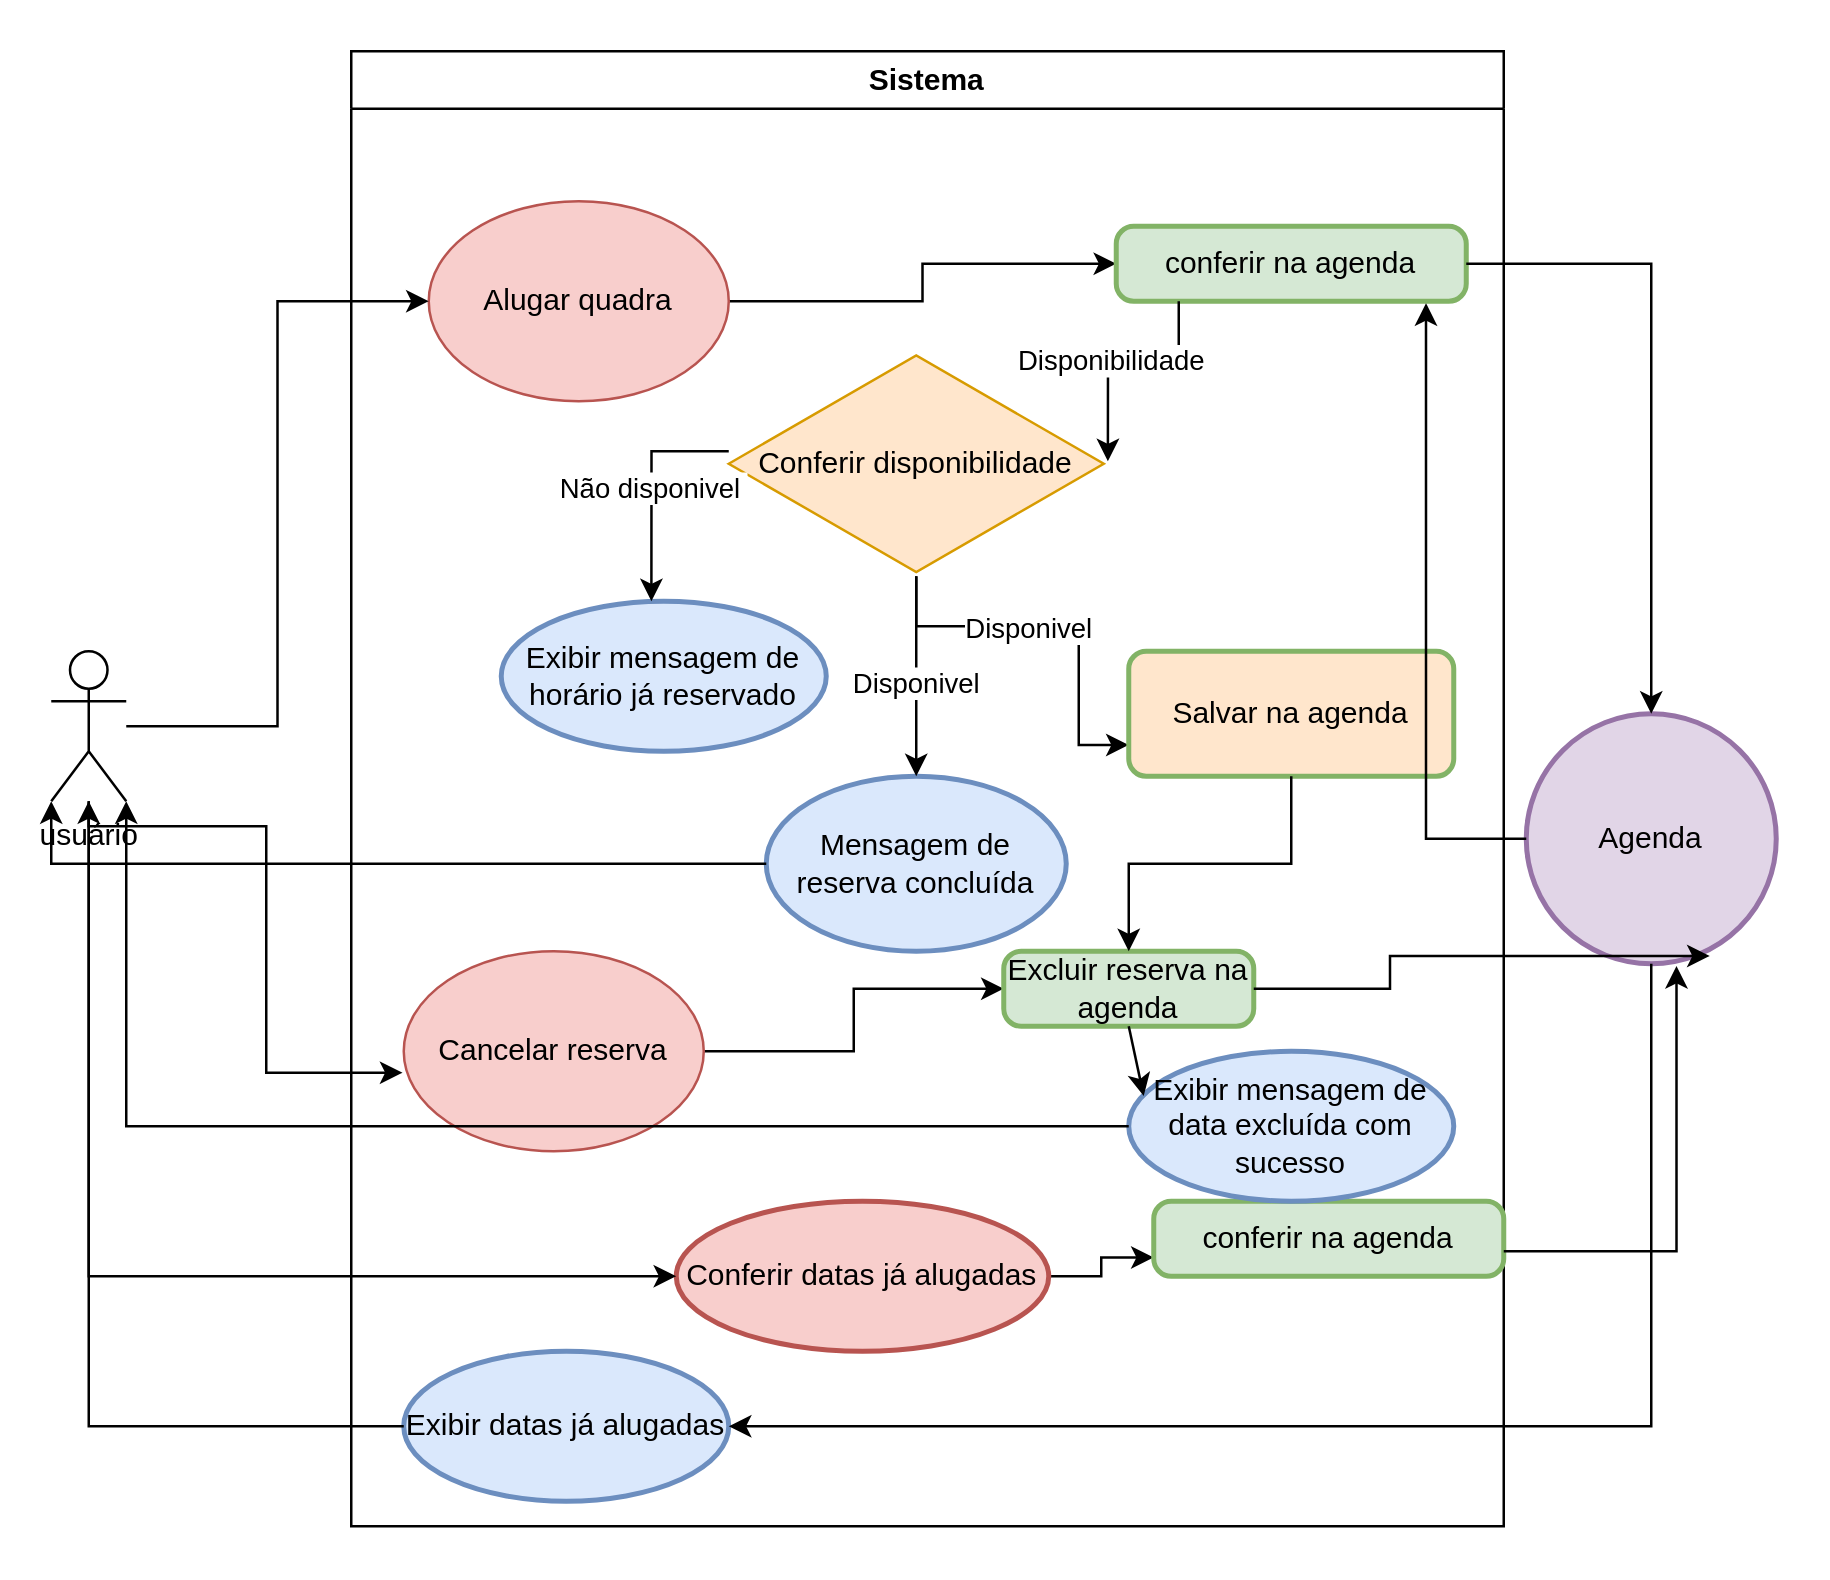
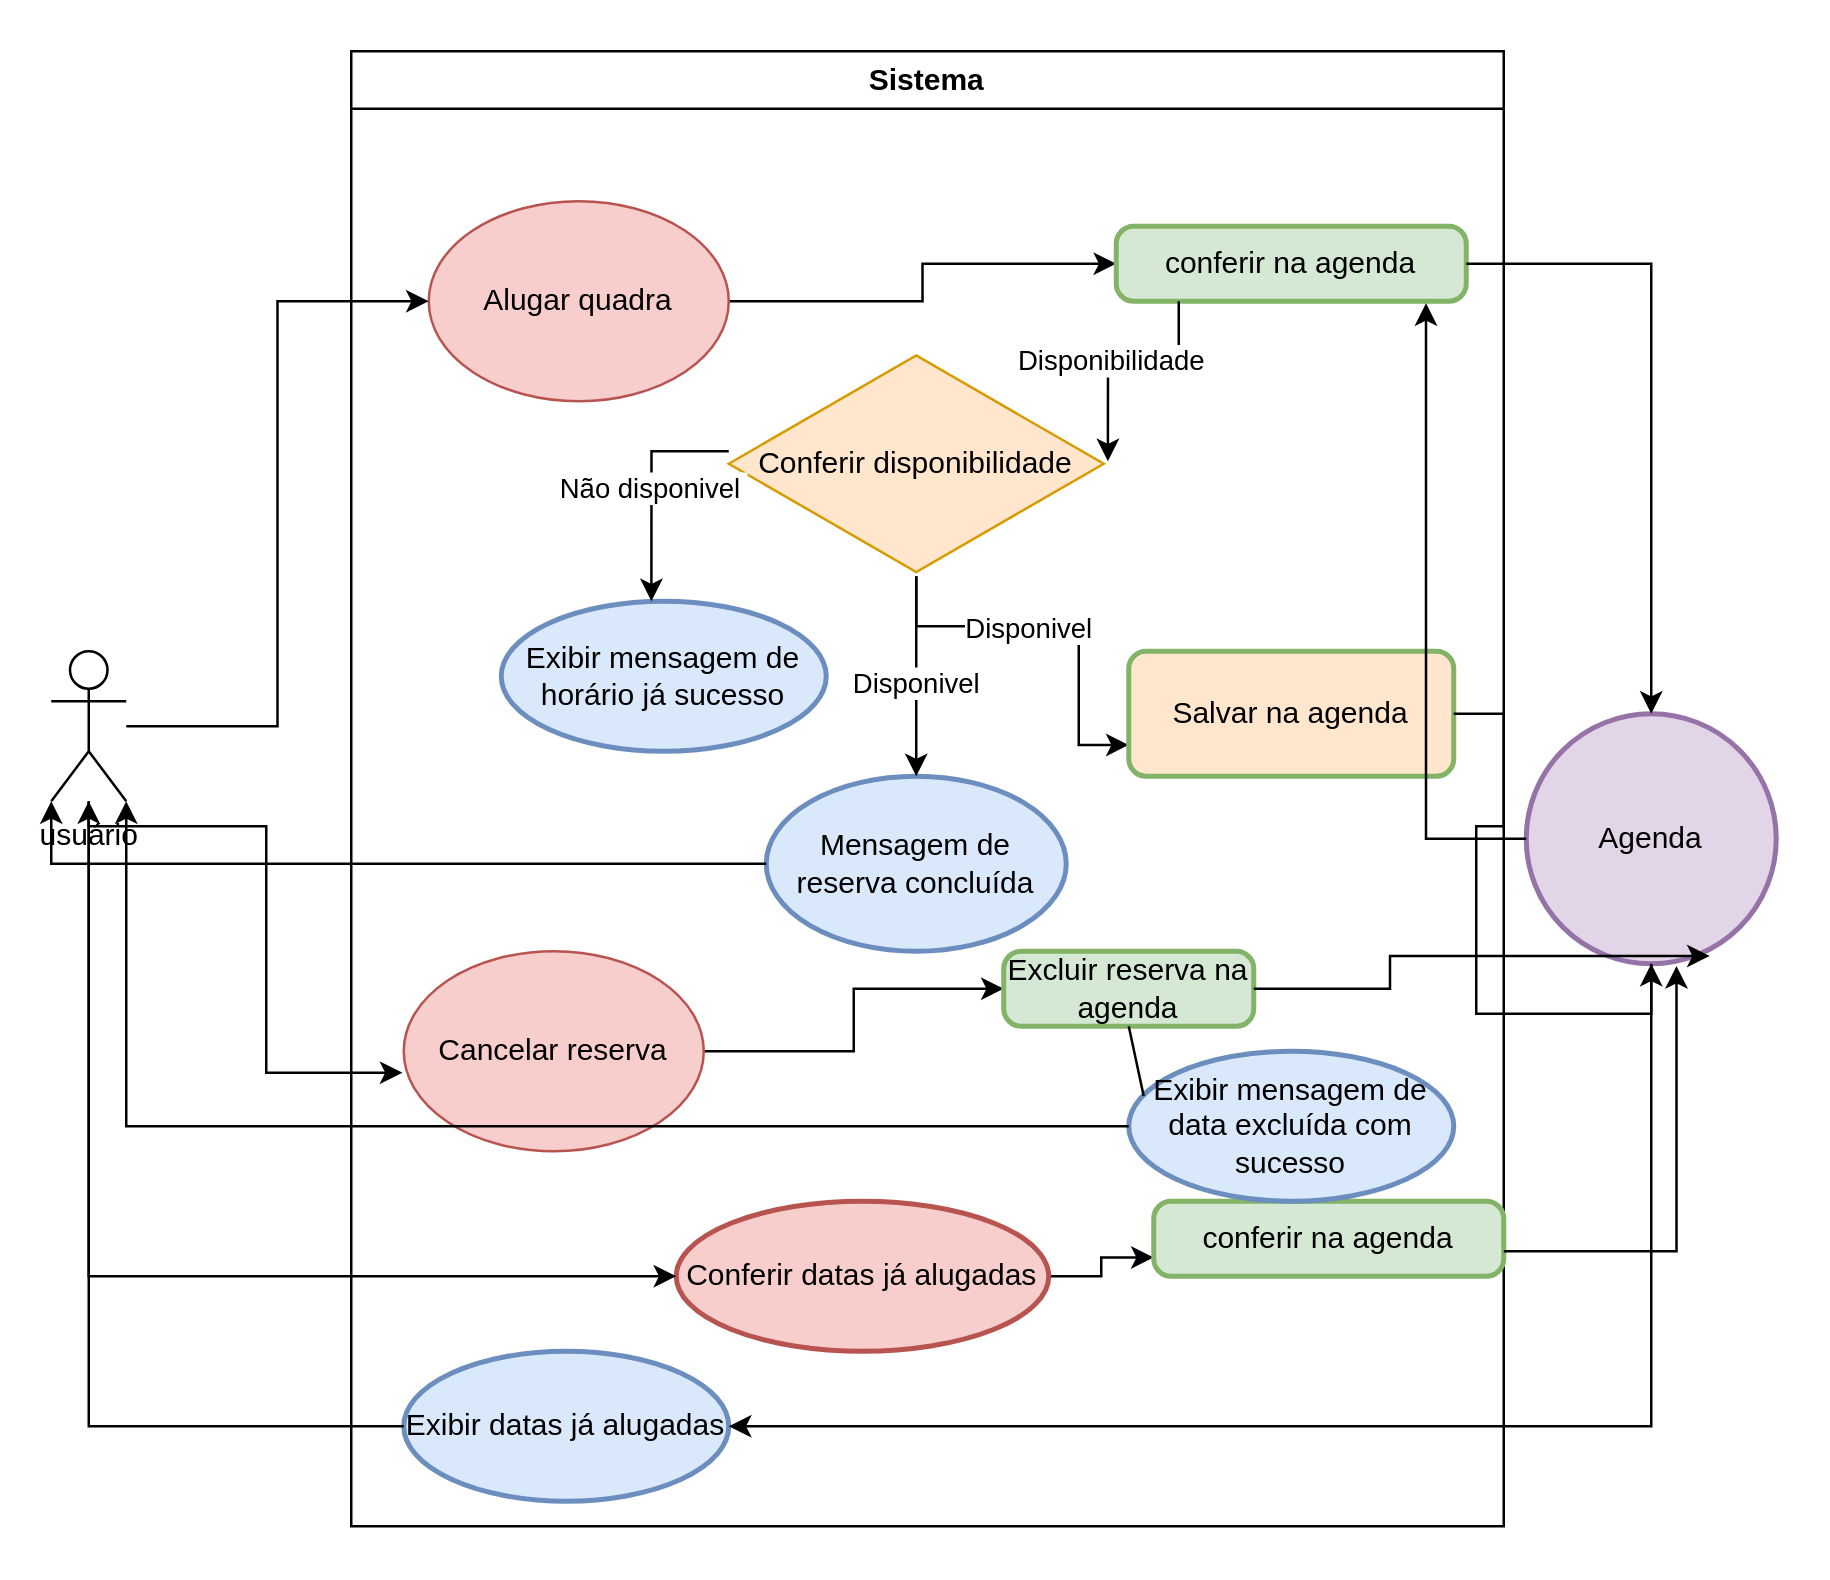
(664, 676) -> (664, 676)
(1218, 864) -> (1577, 1014)
(1140, 1078) -> (1142, 1086)
